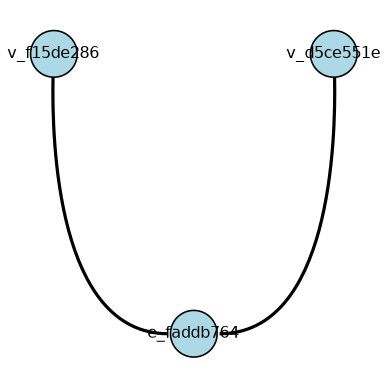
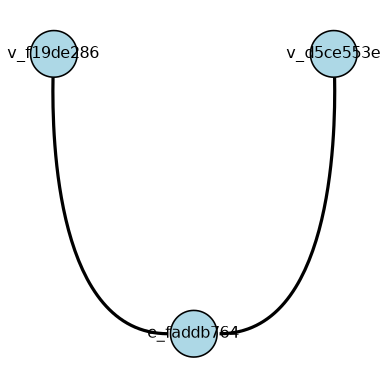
(54, 54) -> (54, 54)
(334, 54) -> (334, 54)
